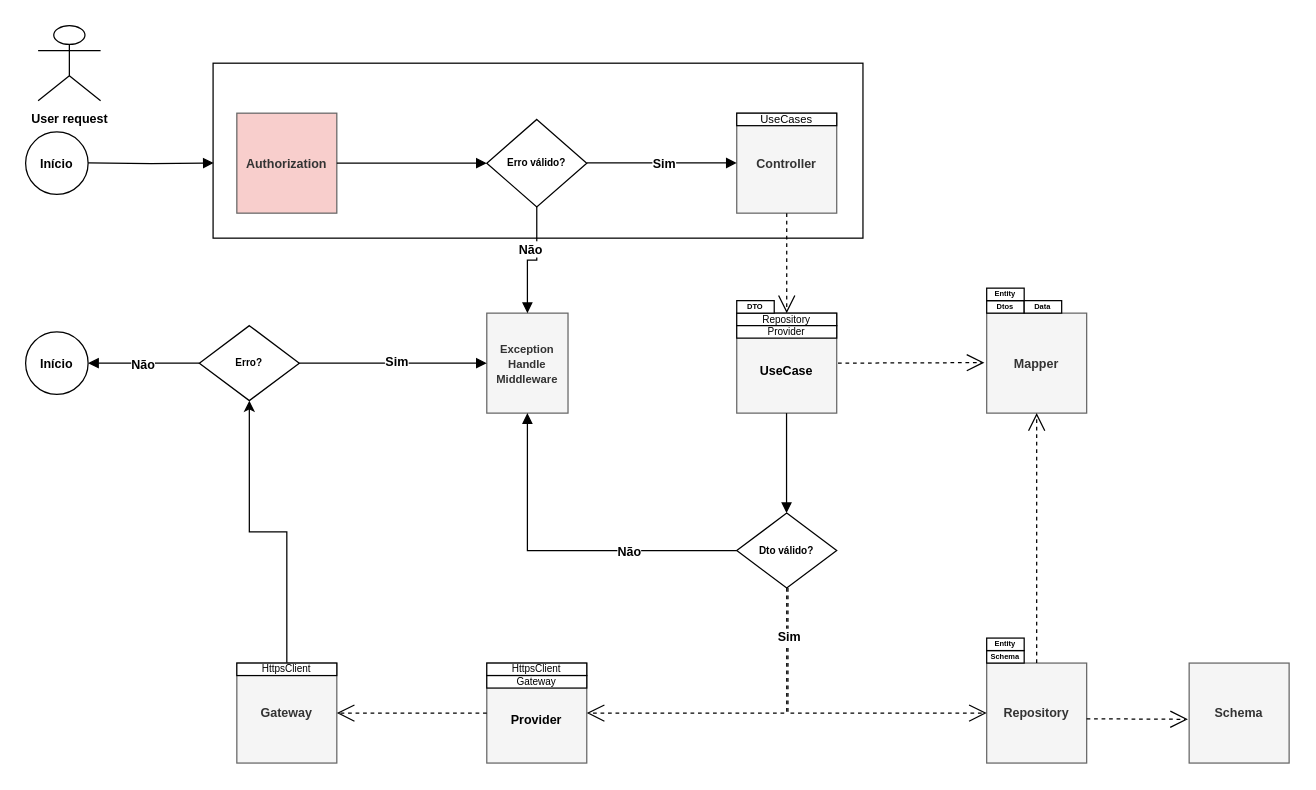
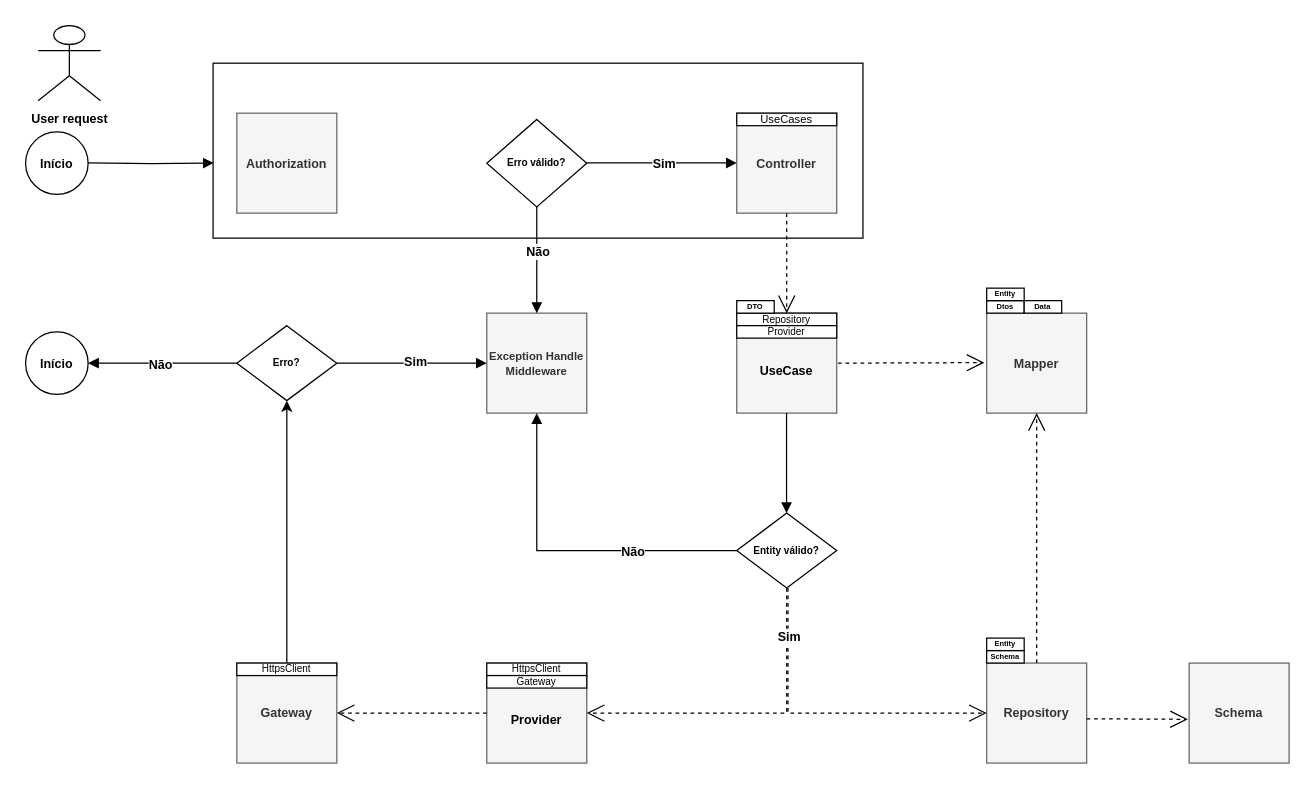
(287, 163) -> (287, 163)
(406, 163) -> none
(249, 363) -> (287, 363)
(528, 363) -> (537, 363)
(787, 551) -> (787, 551)
